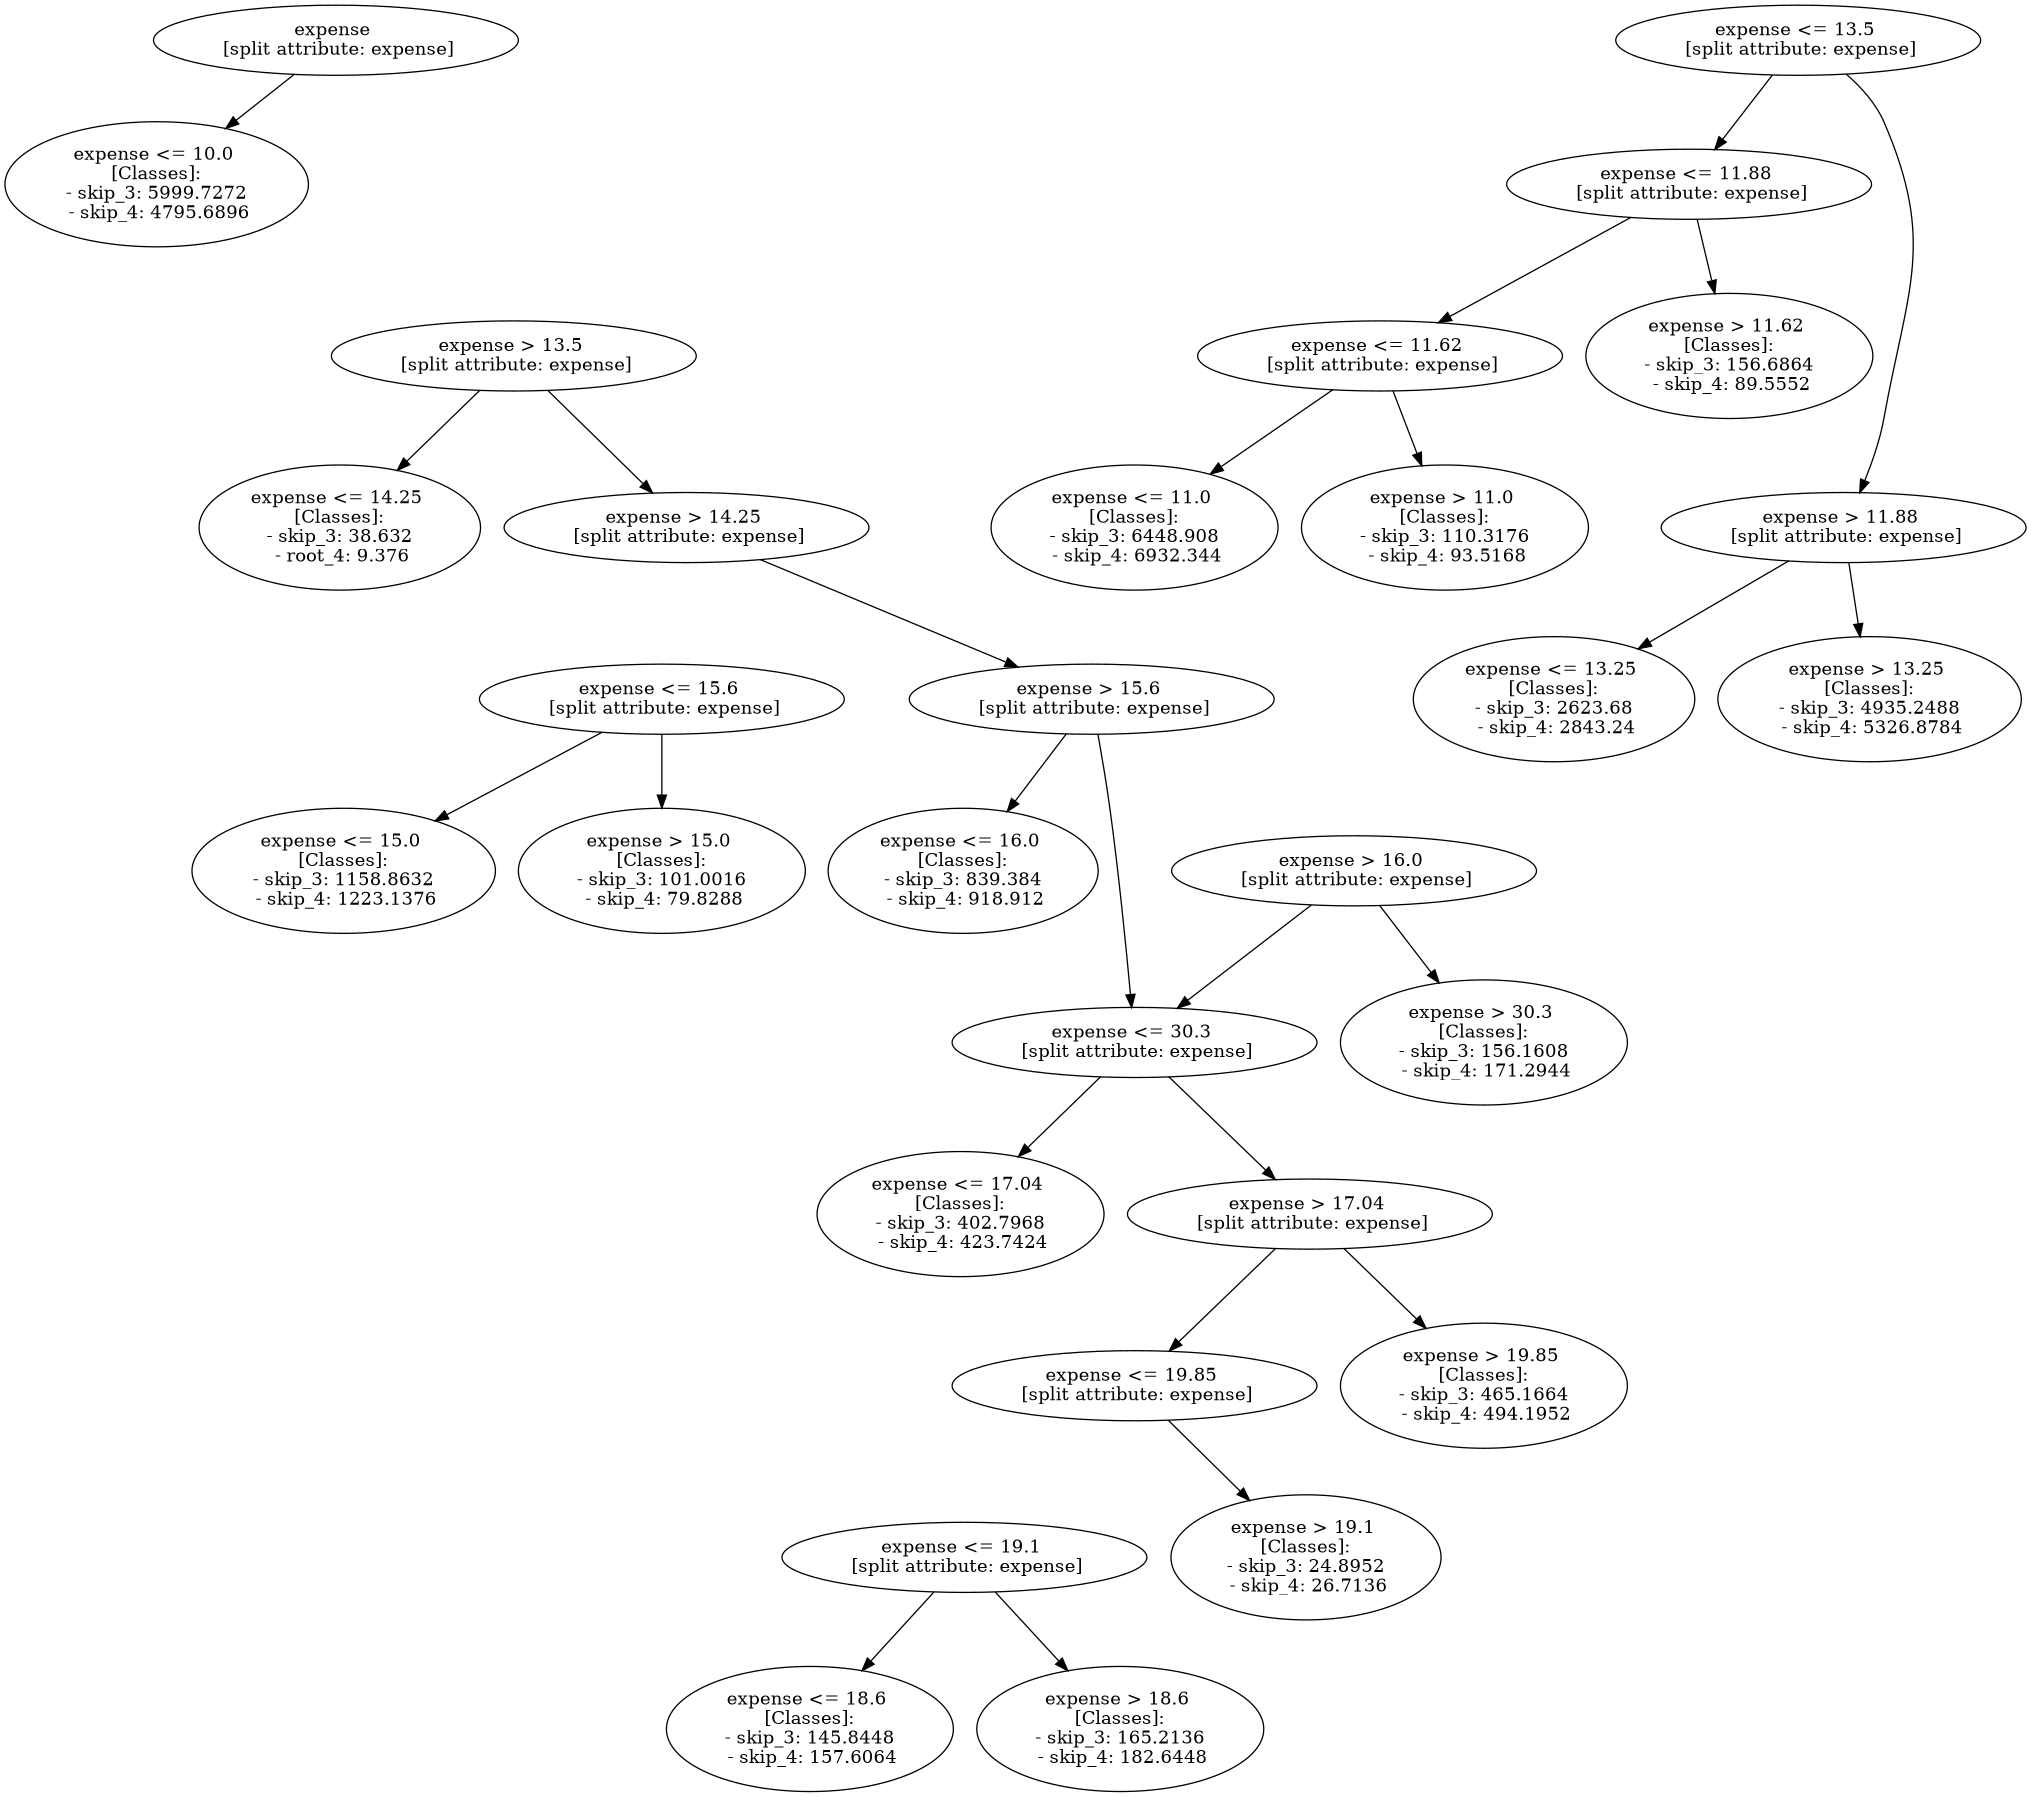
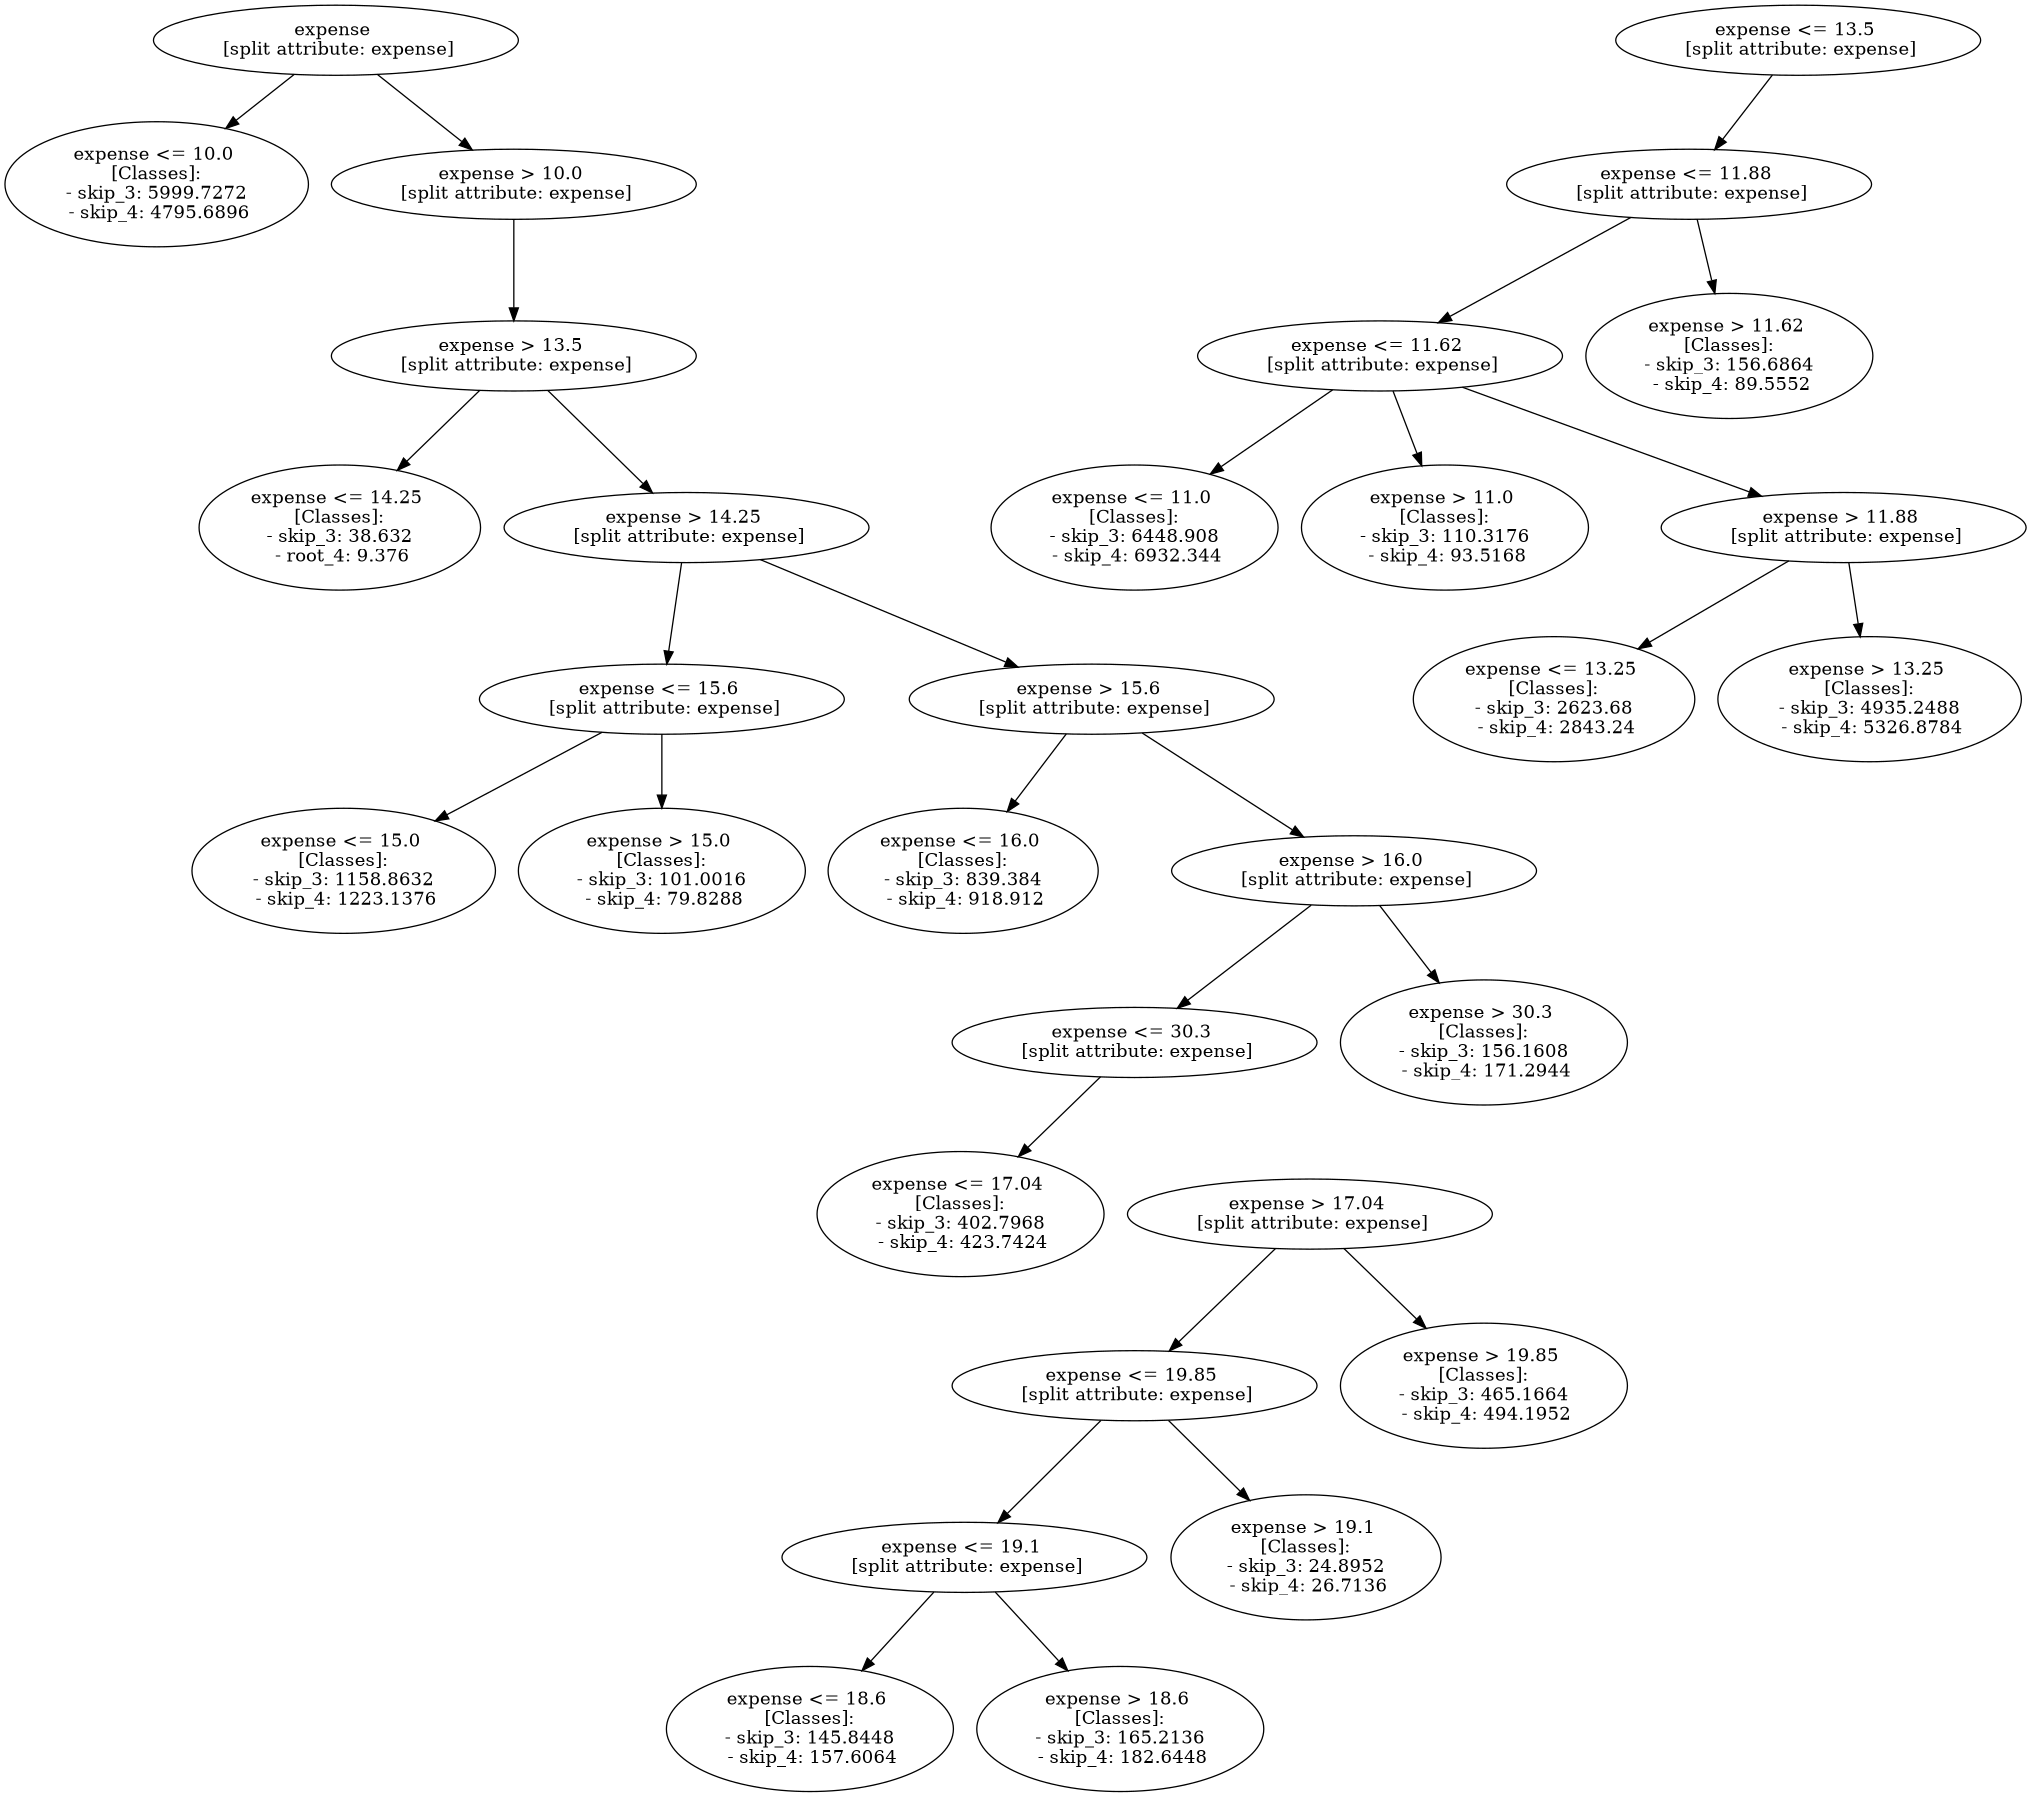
none -> (514, 184)
(1912, 271) -> (1606, 440)
none -> (675, 607)
(1117, 864) -> (1217, 781)
(1217, 1123) -> none
none -> (1054, 1467)
